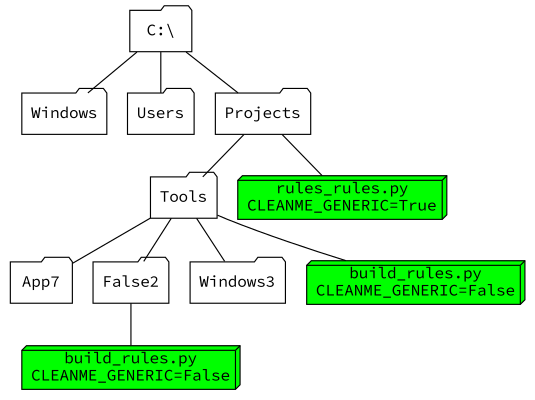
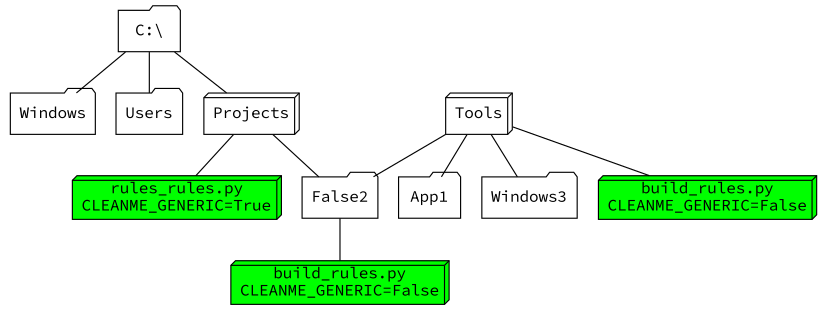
(263, 114) -> (252, 114)
(223, 156) -> (296, 156)
(184, 198) -> (479, 114)
(41, 283) -> (430, 198)
